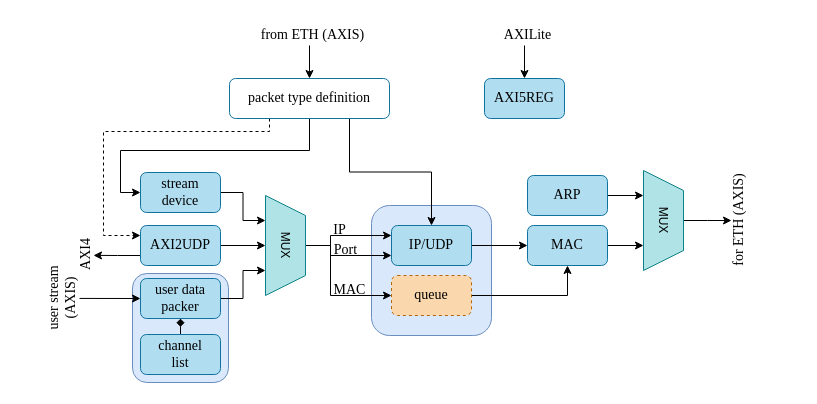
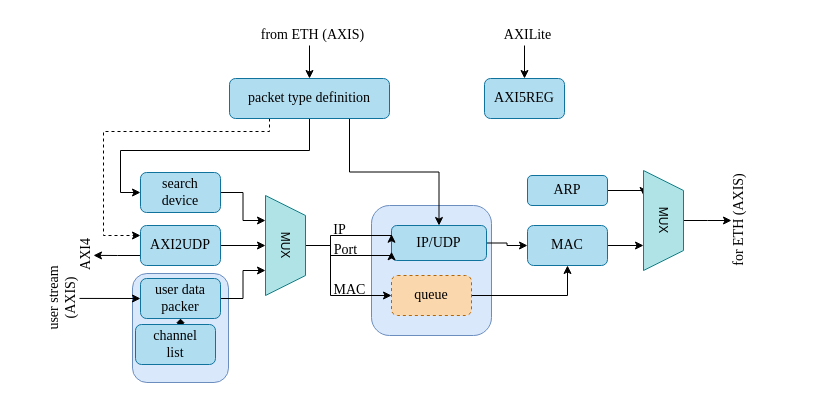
(310, 99) -> (310, 99)
(181, 193) -> (181, 193)
(568, 196) -> (568, 191)
(432, 246) -> (439, 243)
(181, 355) -> (176, 345)
